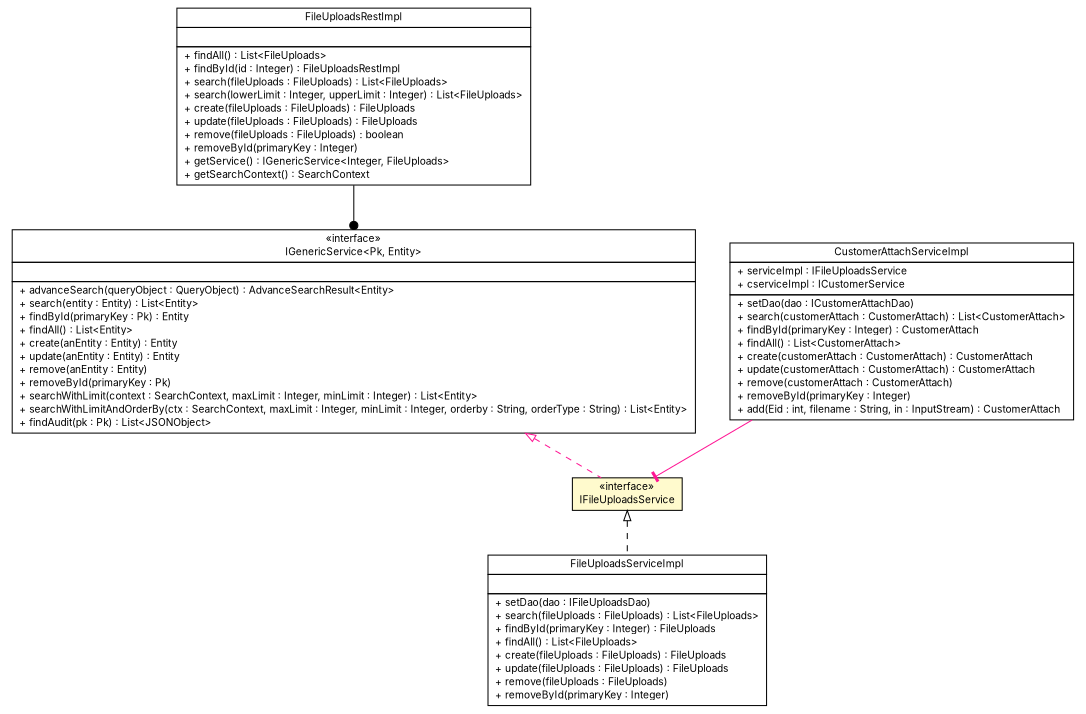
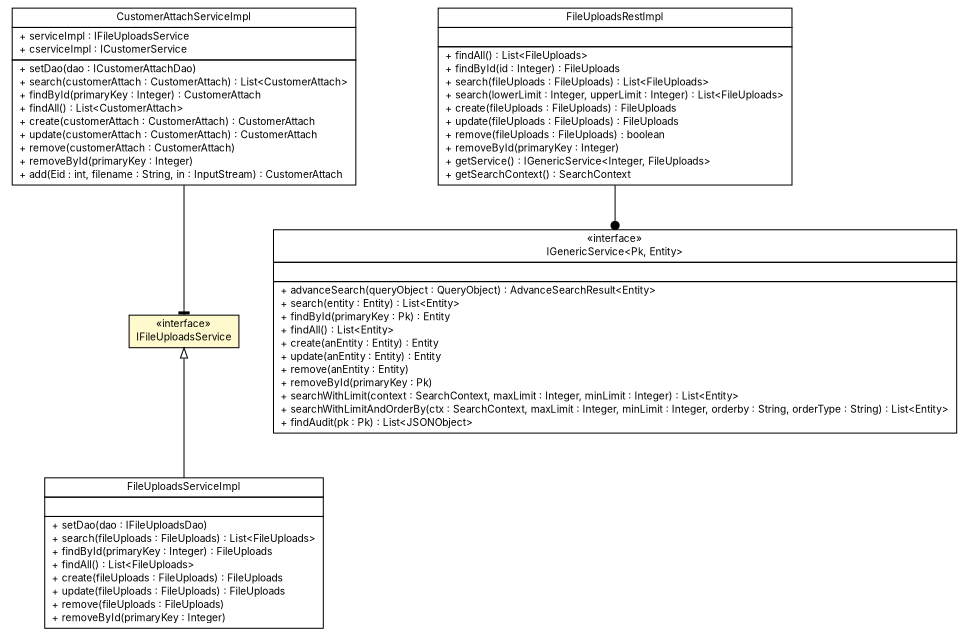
(292, 69) -> (533, 69)
(705, 448) -> (184, 248)
(568, 458) -> none
(627, 538) -> (184, 418)
